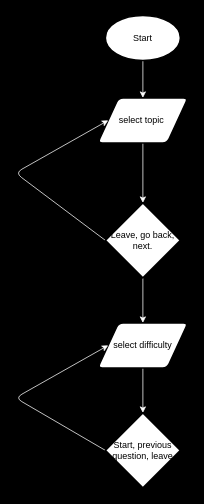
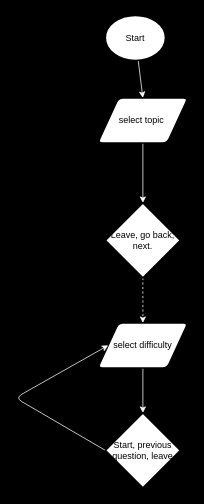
(143, 38) -> (135, 38)
(22, 178) -> none
(143, 298) -> (143, 298)
